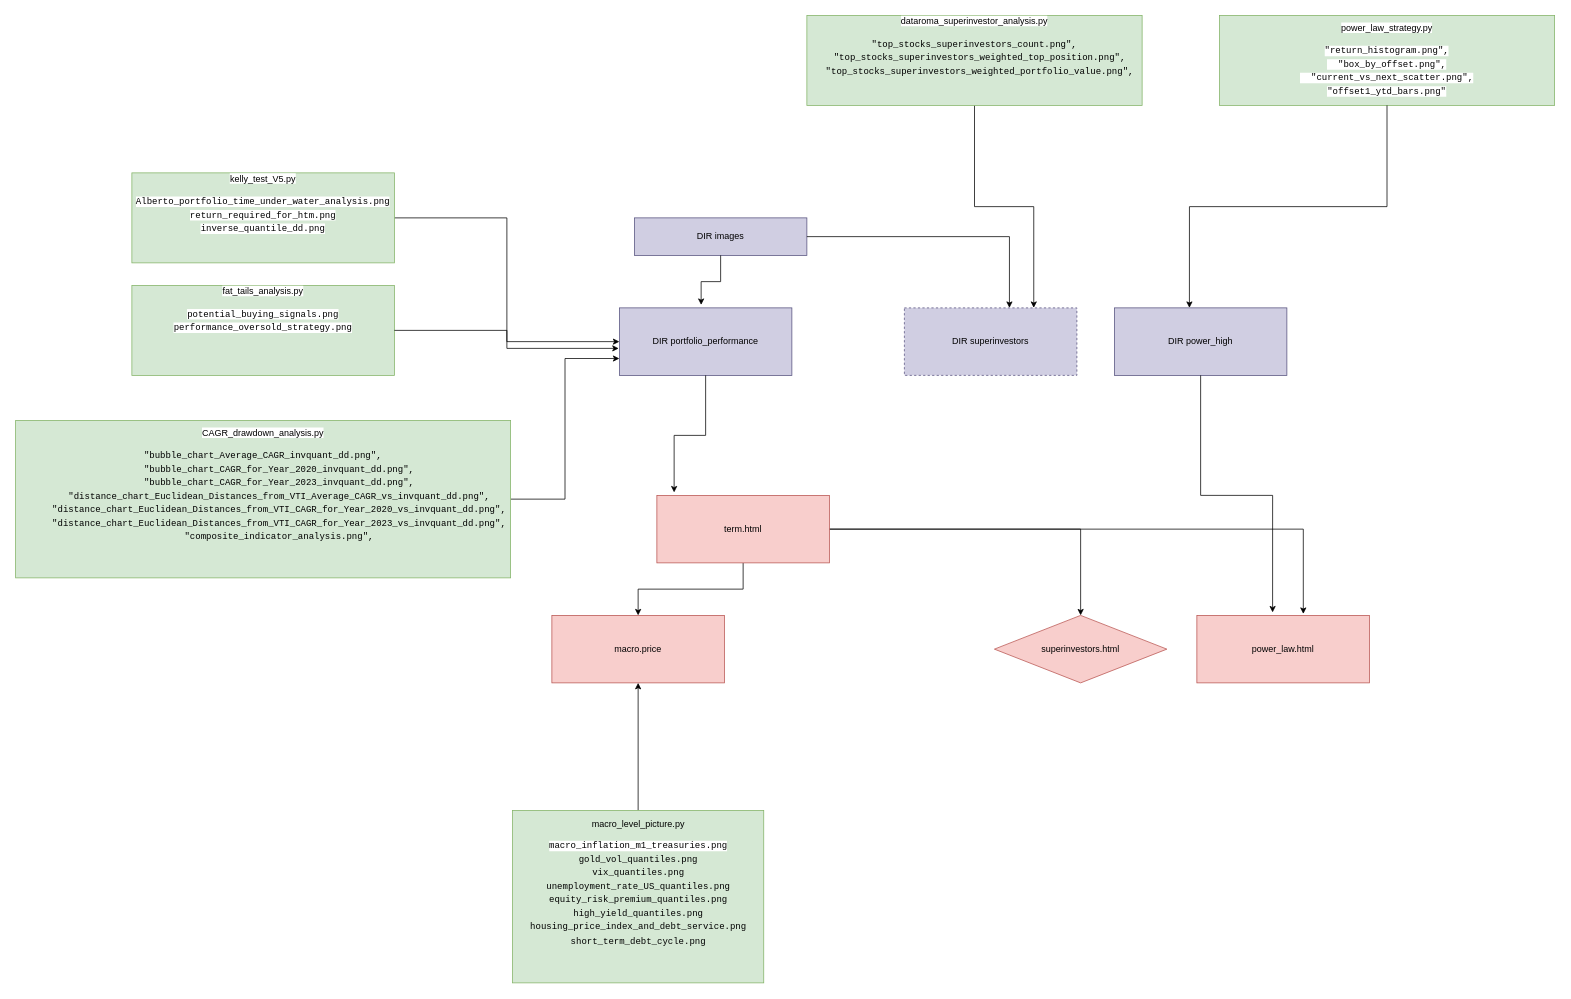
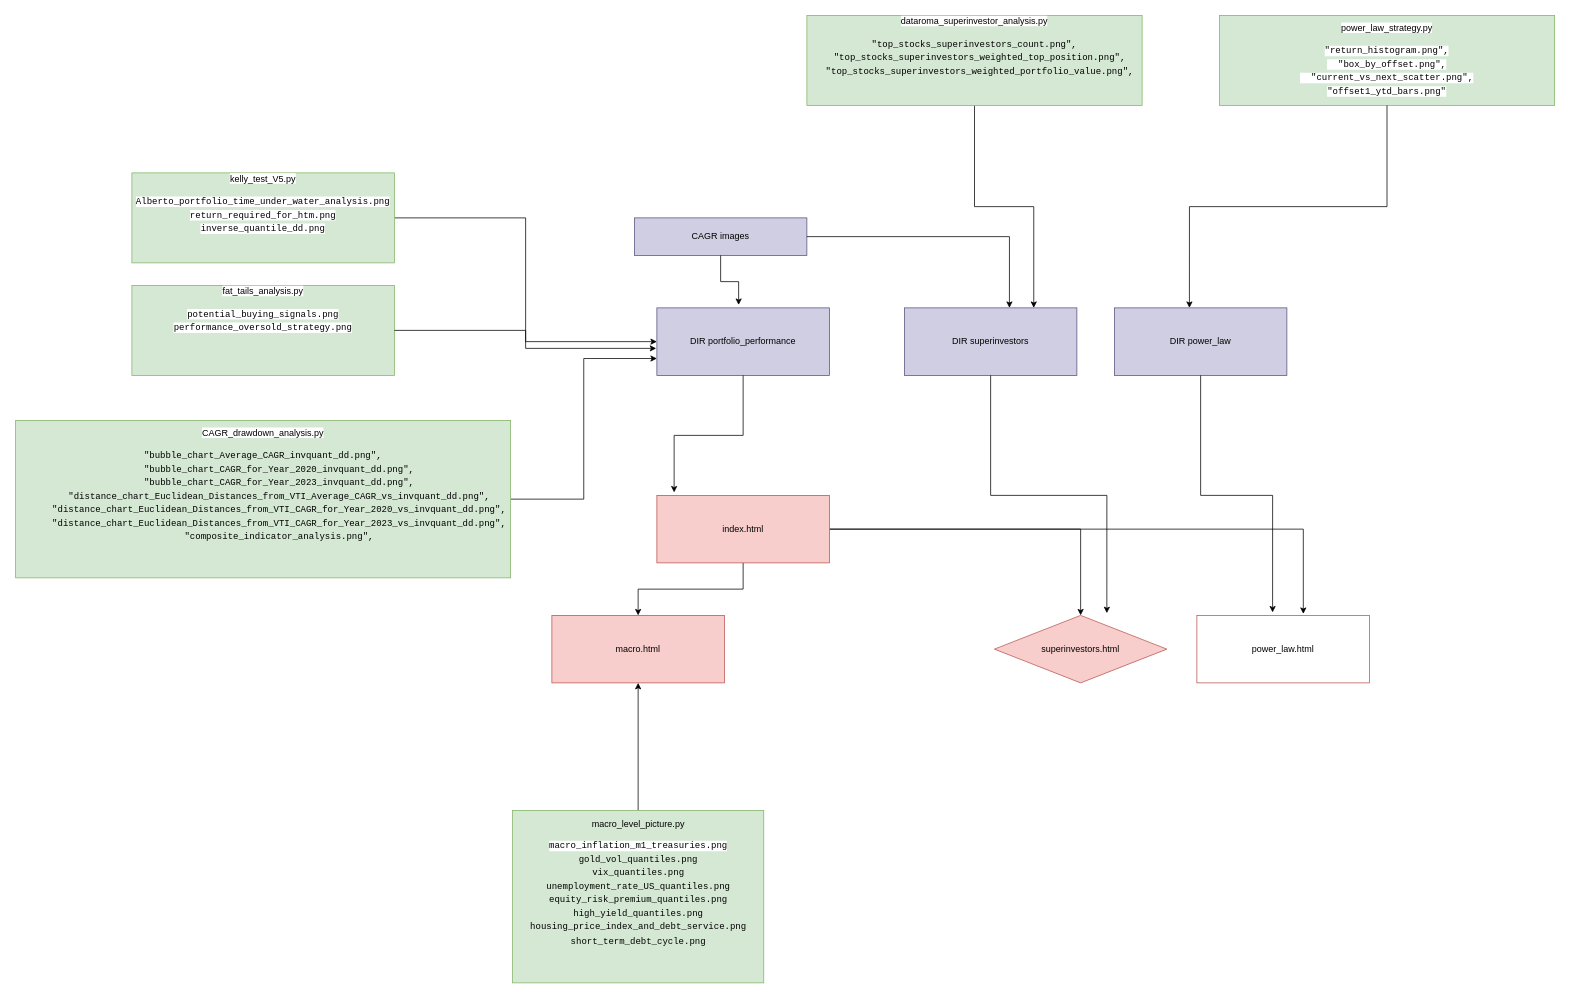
(720, 237) -> (720, 237)
(705, 342) -> (743, 342)
(990, 342) -> (990, 342)
(1200, 342) -> (1200, 342)
none -> (990, 494)
(743, 529) -> (743, 529)
(638, 649) -> (638, 649)
(1283, 649) -> (1283, 649)
